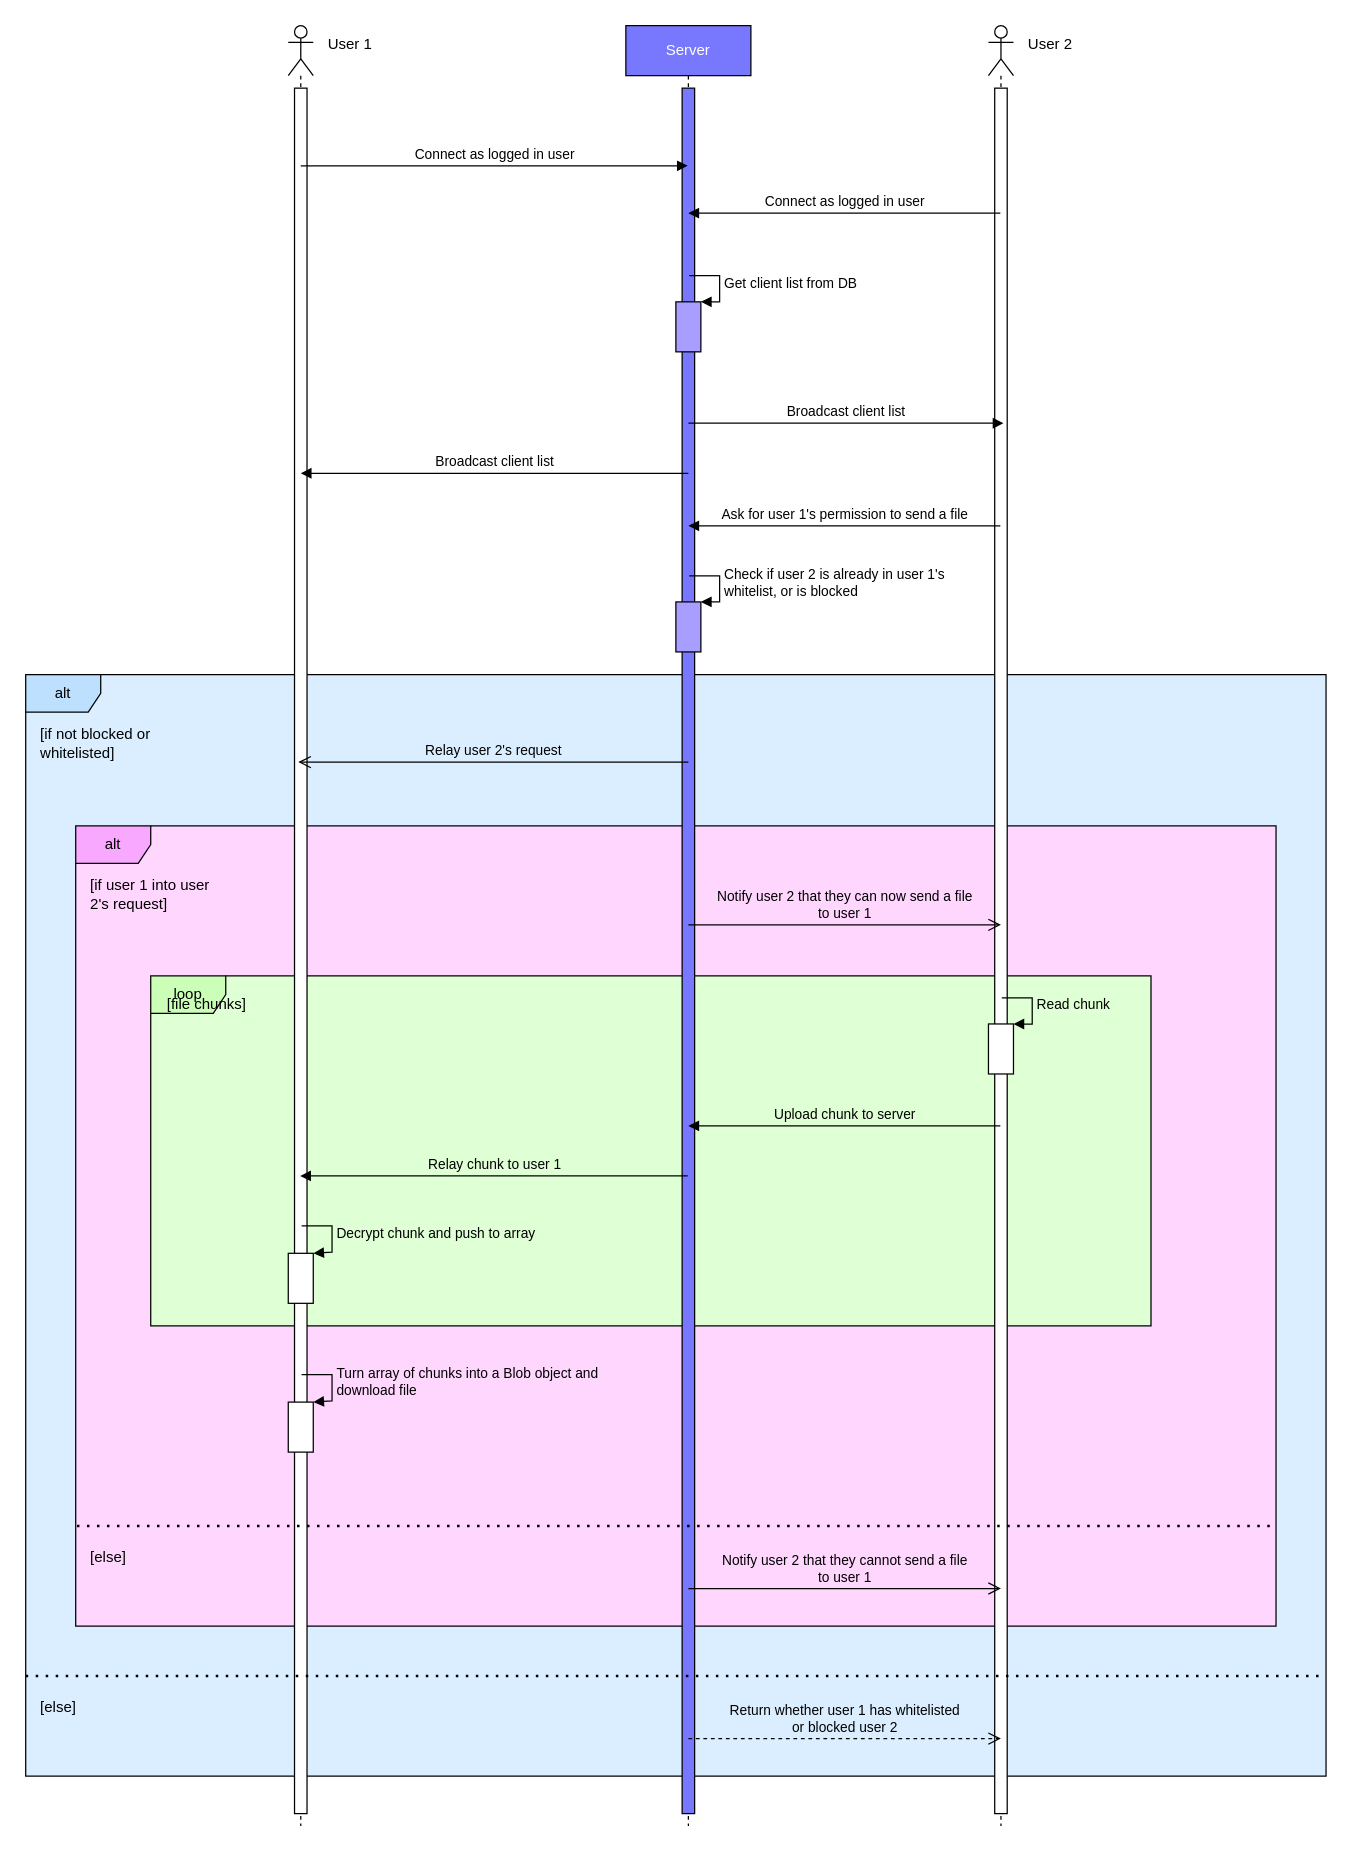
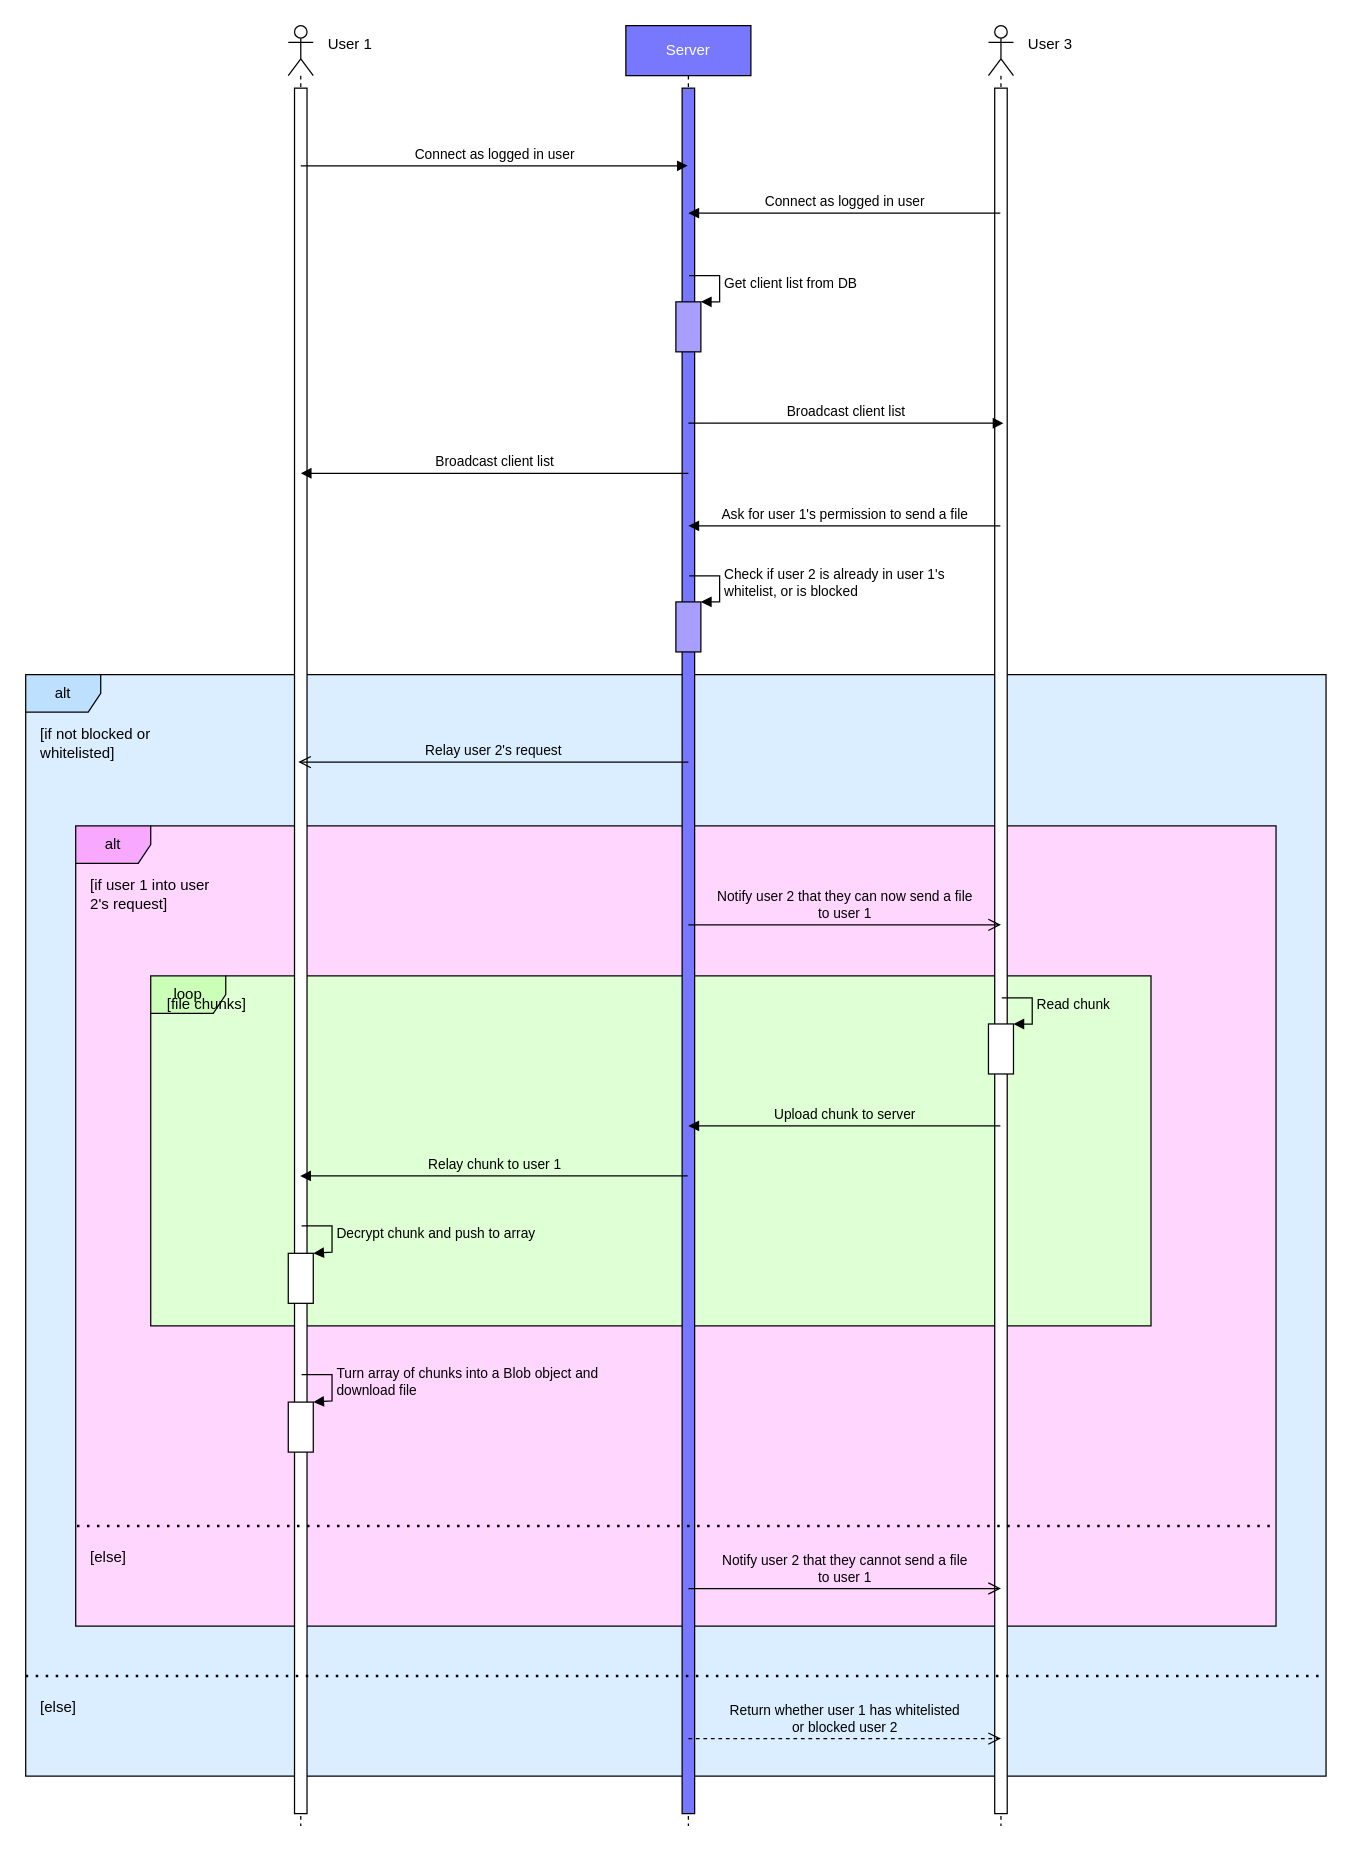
(1051, 44) -> (1051, 44)
